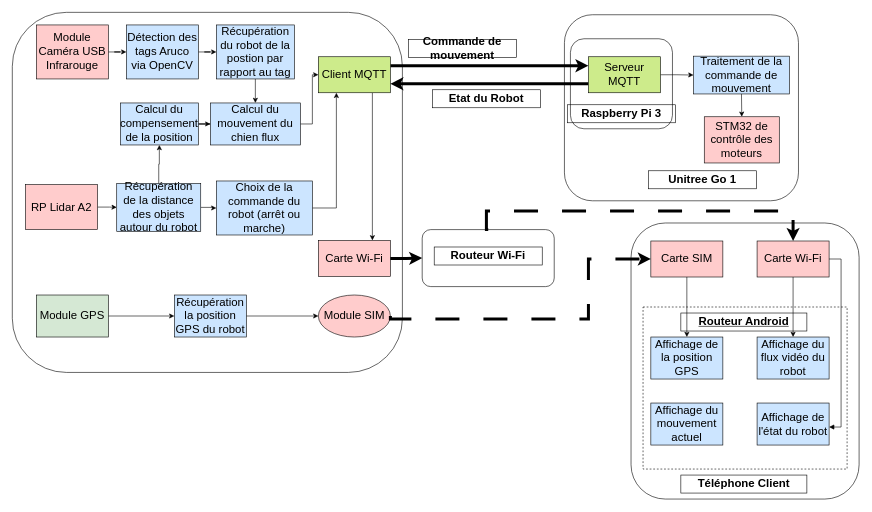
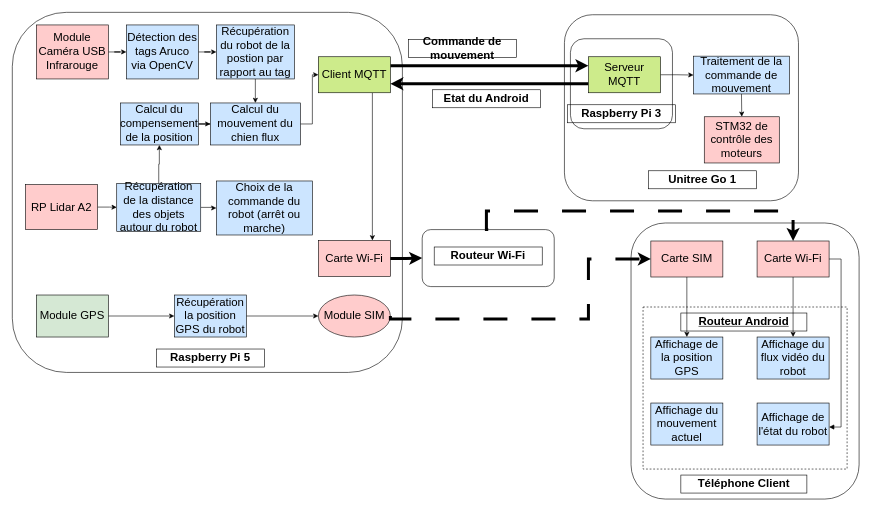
(486, 99) -> (486, 99)
(336, 154) -> none
none -> (210, 358)
